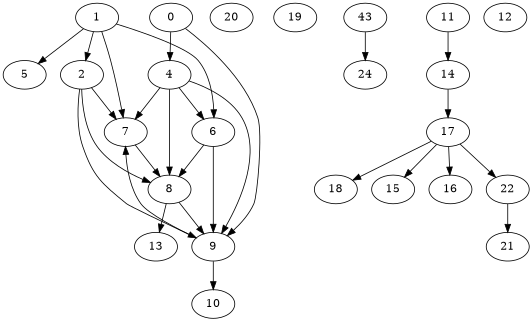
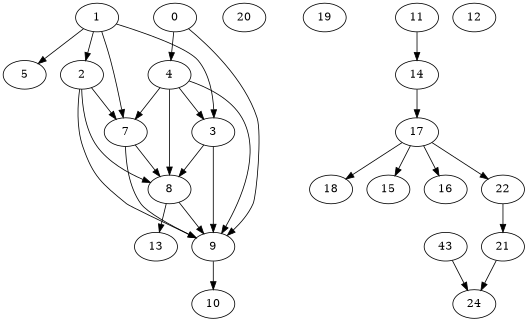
(213, 132) -> (213, 132)
(143, 206) -> (140, 202)
none -> (490, 272)
